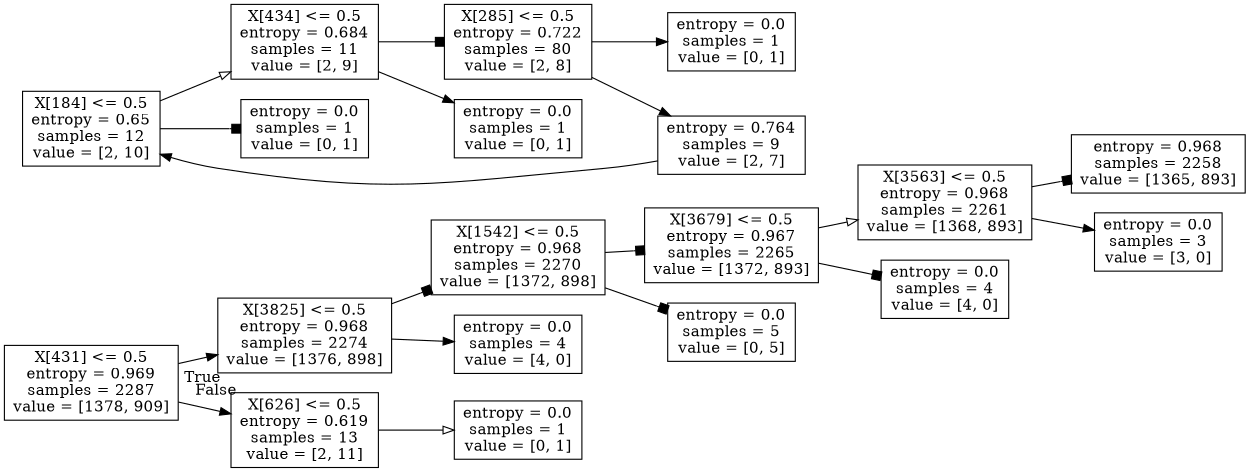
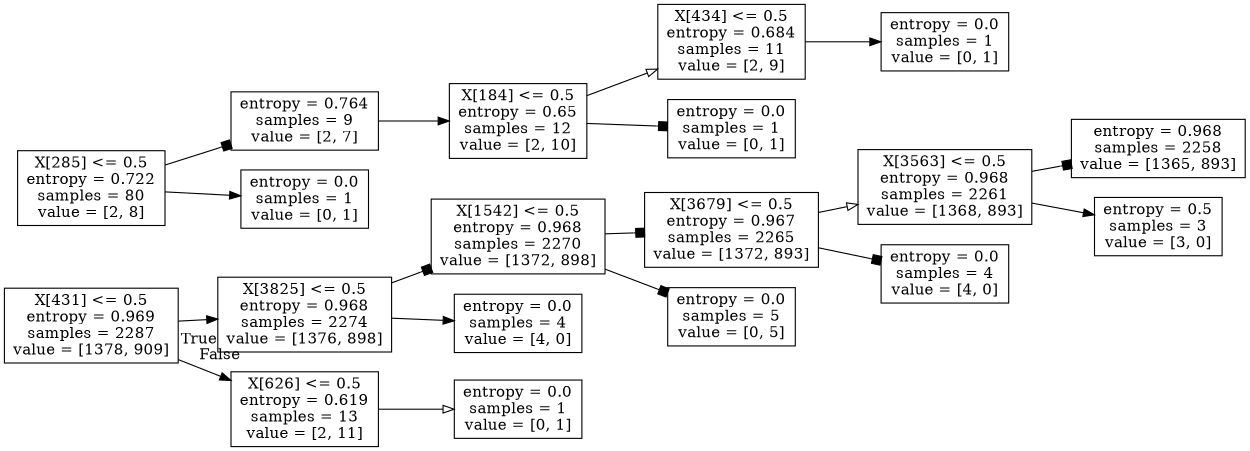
(406, 42) -> none
(626, 94) -> (193, 156)
(1158, 242) -> (1158, 227)
